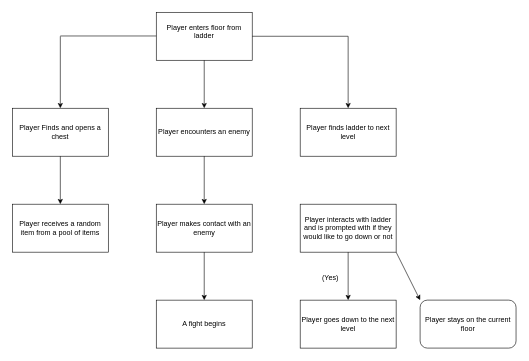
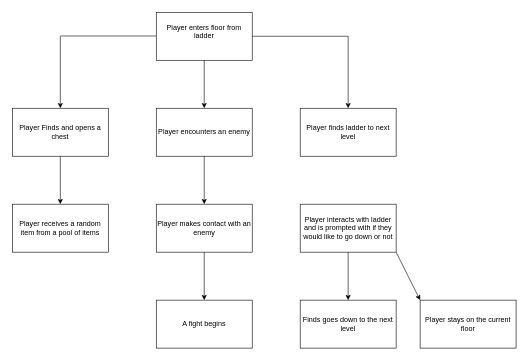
(330, 278) -> none
(348, 324) -> (348, 324)
(468, 324) -> (468, 324)
